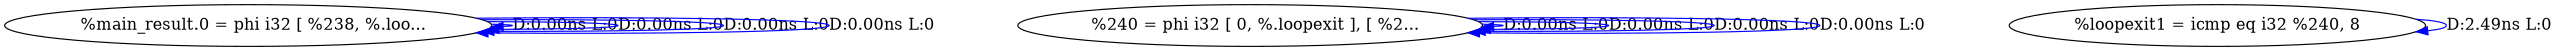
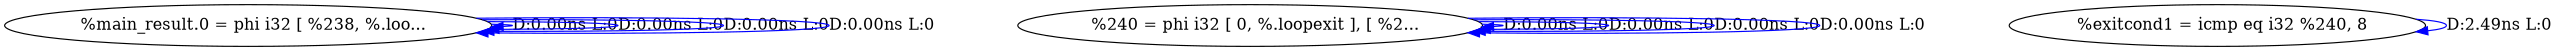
(2217, 26) -> (2217, 26)
